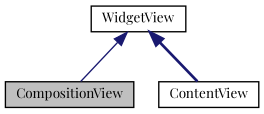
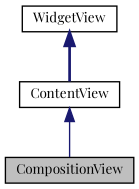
(99, 62) -> (70, 139)
